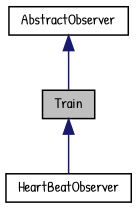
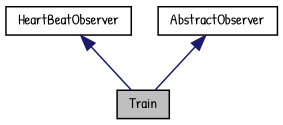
(69, 154) -> (111, 68)
